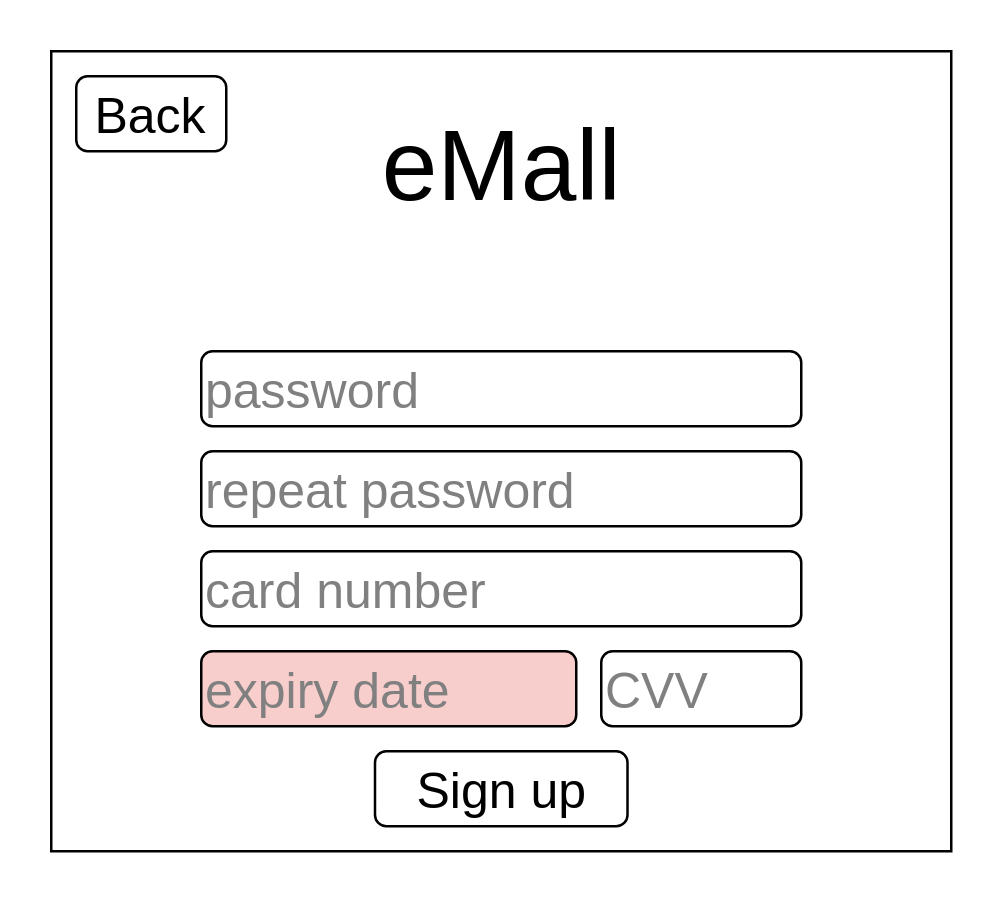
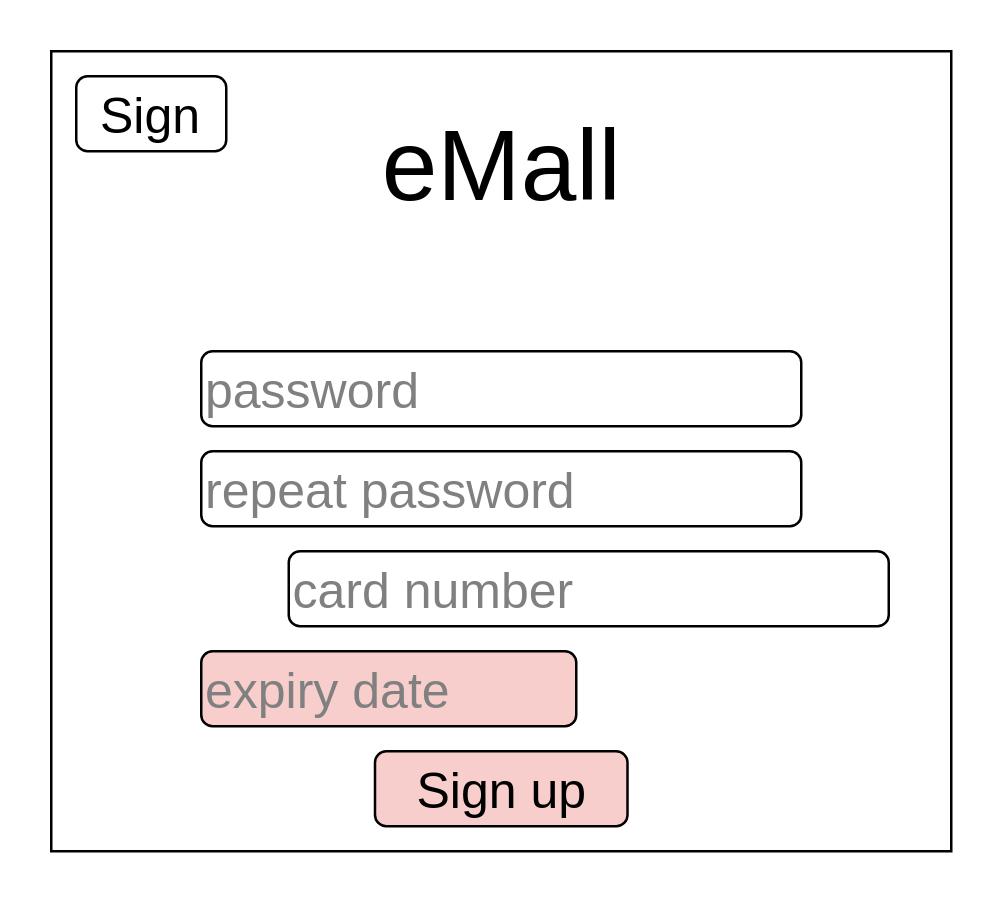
(151, 114) -> (151, 114)
(501, 589) -> (589, 589)
(701, 689) -> none
(501, 789) -> (501, 789)
